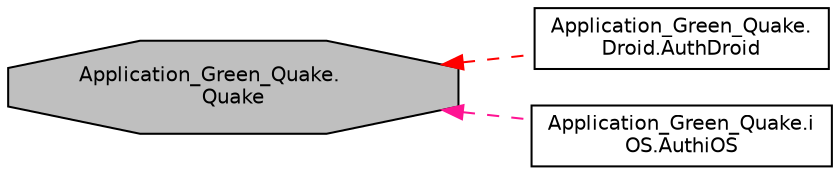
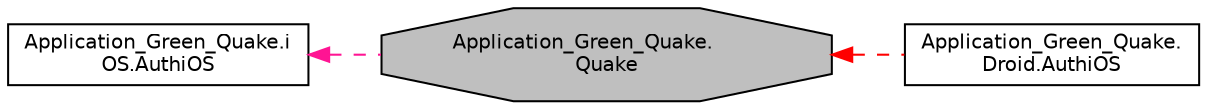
(682, 39) -> (1052, 55)
(497, 116) -> (355, 55)
